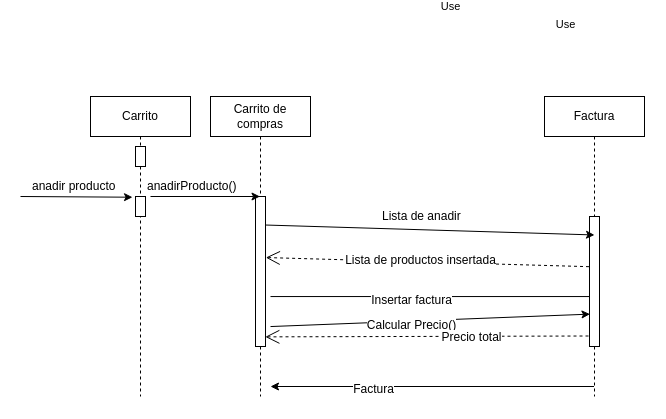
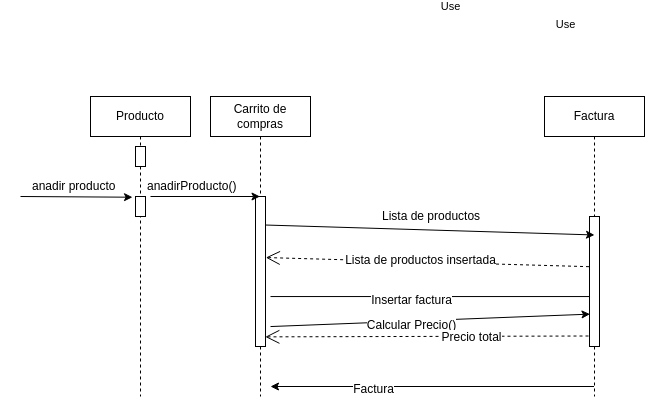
(141, 117) -> (141, 117)
(427, 217) -> (438, 217)
